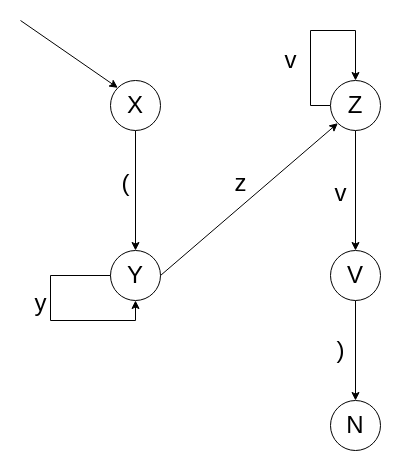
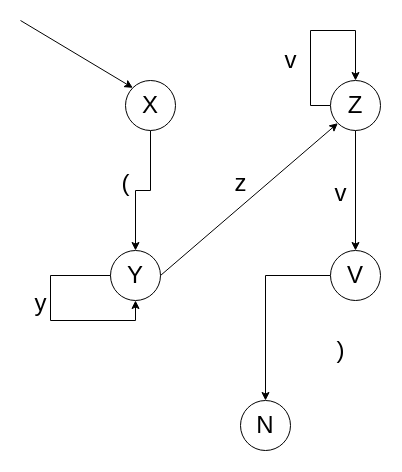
(136, 106) -> (151, 106)
(356, 426) -> (266, 426)
